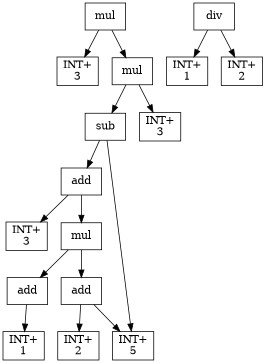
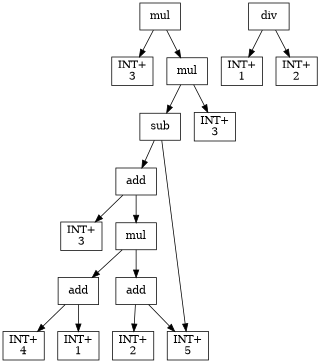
none -> (24, 346)
